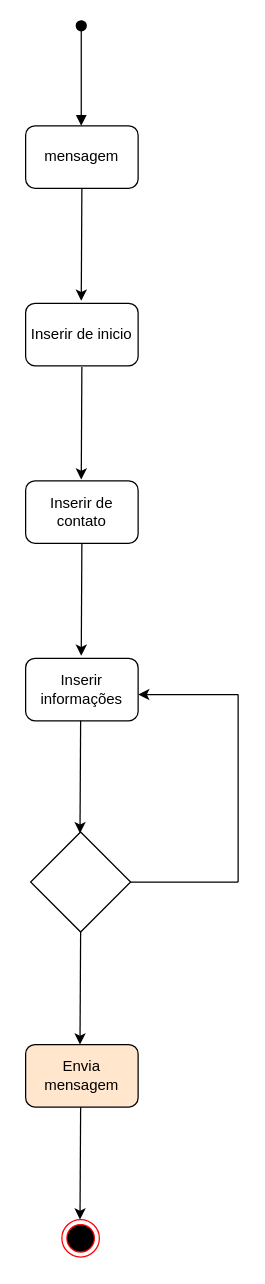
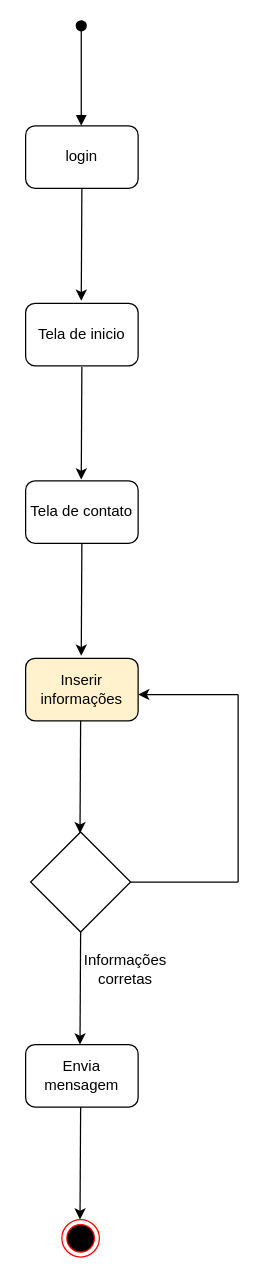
(82, 157) -> (82, 157)
(82, 334) -> (82, 334)
(82, 512) -> (82, 512)
(82, 689) -> (82, 689)
none -> (126, 969)
(82, 1076) -> (82, 1076)
